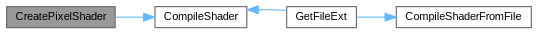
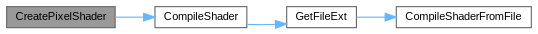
(272, 10) -> (261, 25)
